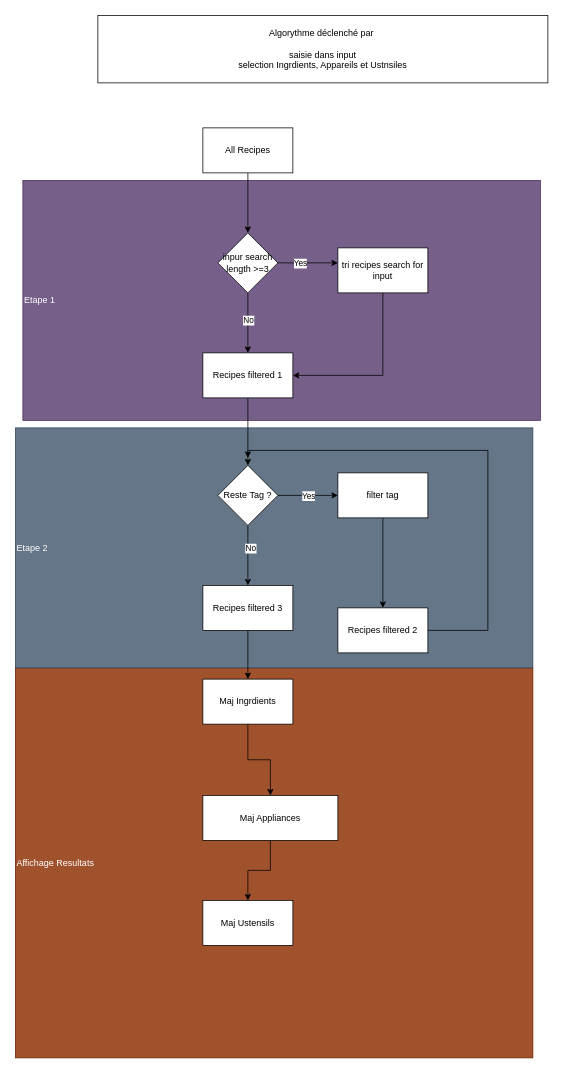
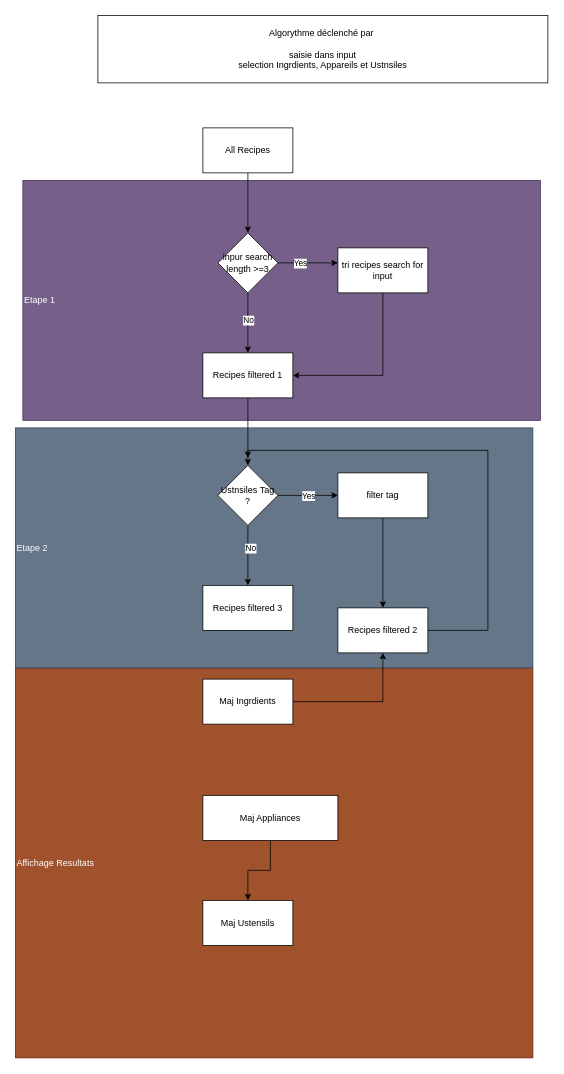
(248, 495) -> (248, 495)
(248, 672) -> none
(270, 762) -> (359, 702)
